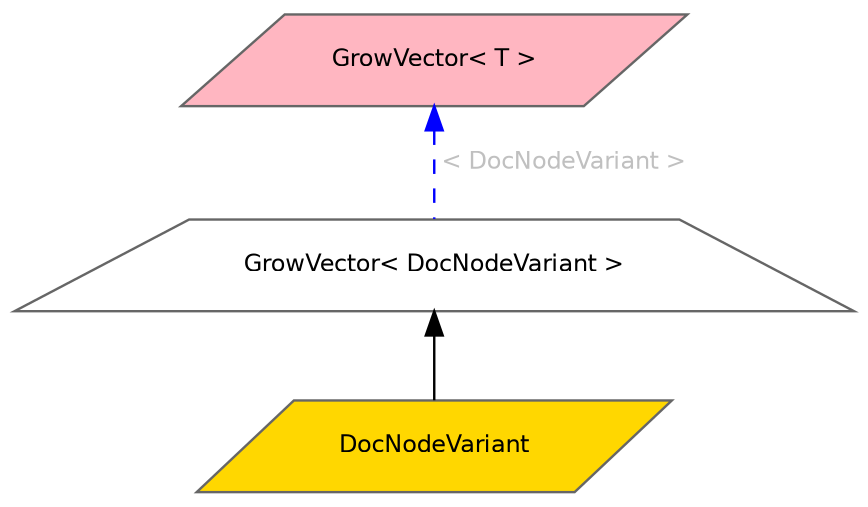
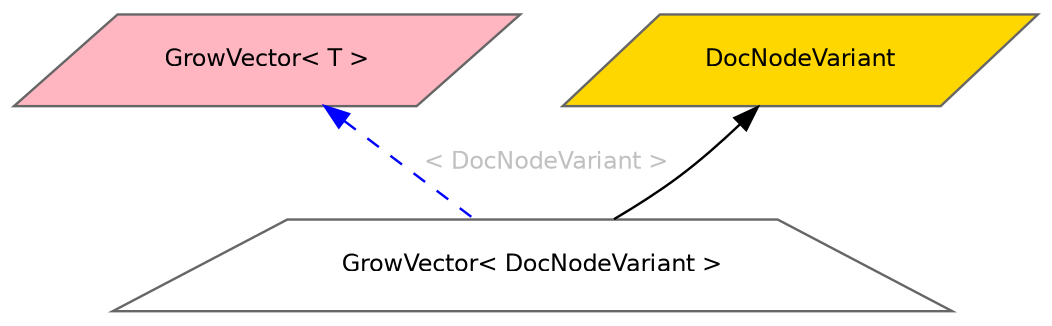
(434, 368) -> (680, 176)
